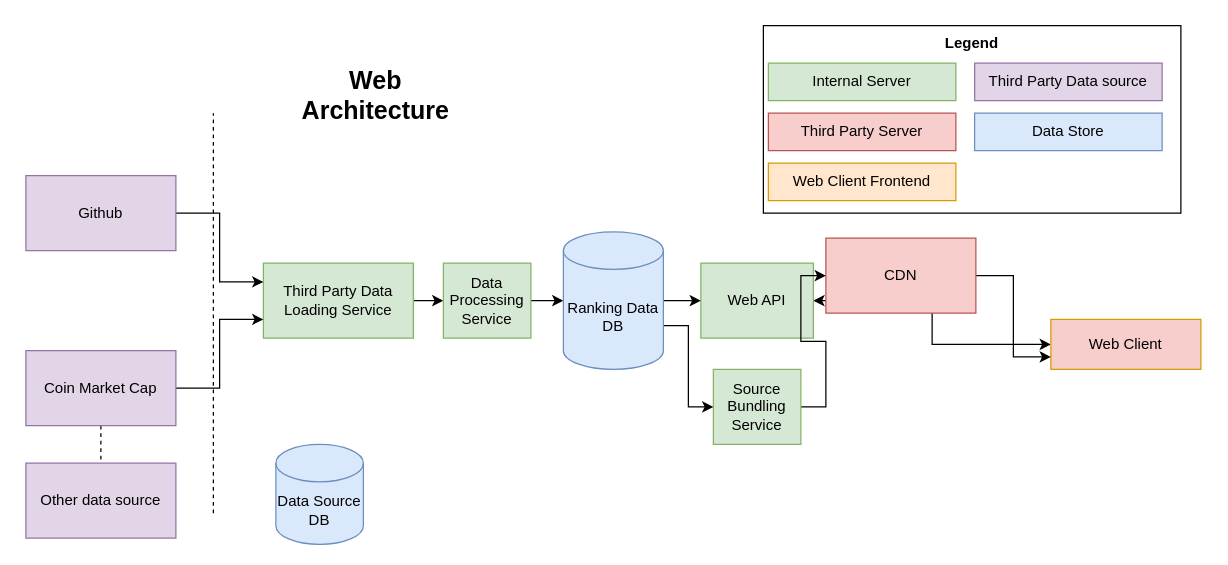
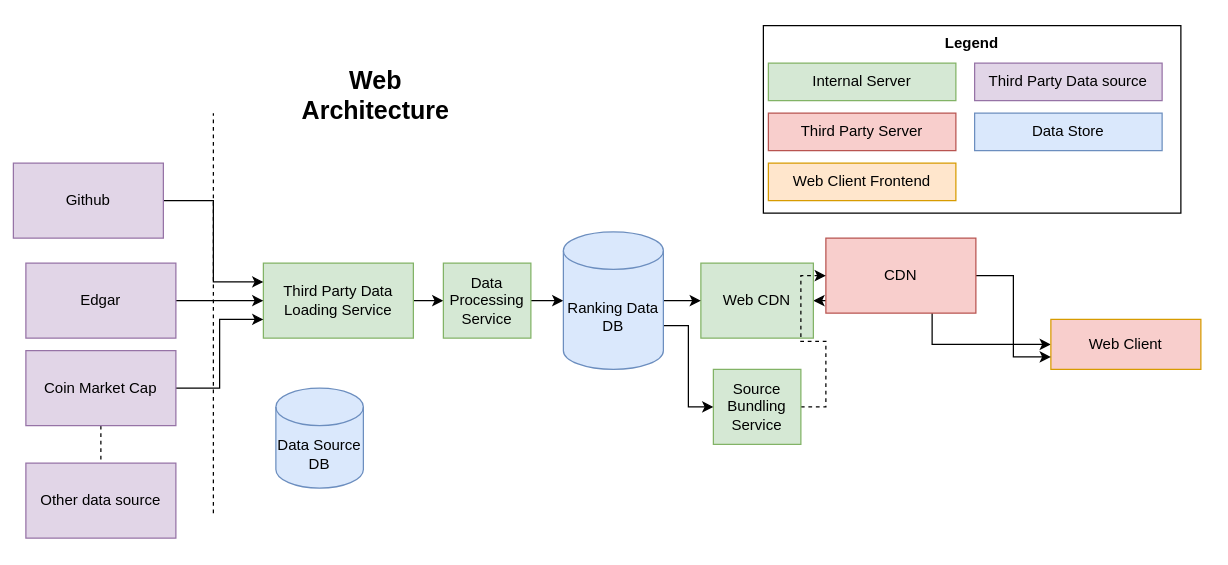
(101, 213) -> (88, 201)
none -> (101, 301)
none -> (215, 301)
(757, 301) -> (757, 301)
(818, 341) -> (818, 341)
(319, 494) -> (319, 438)
